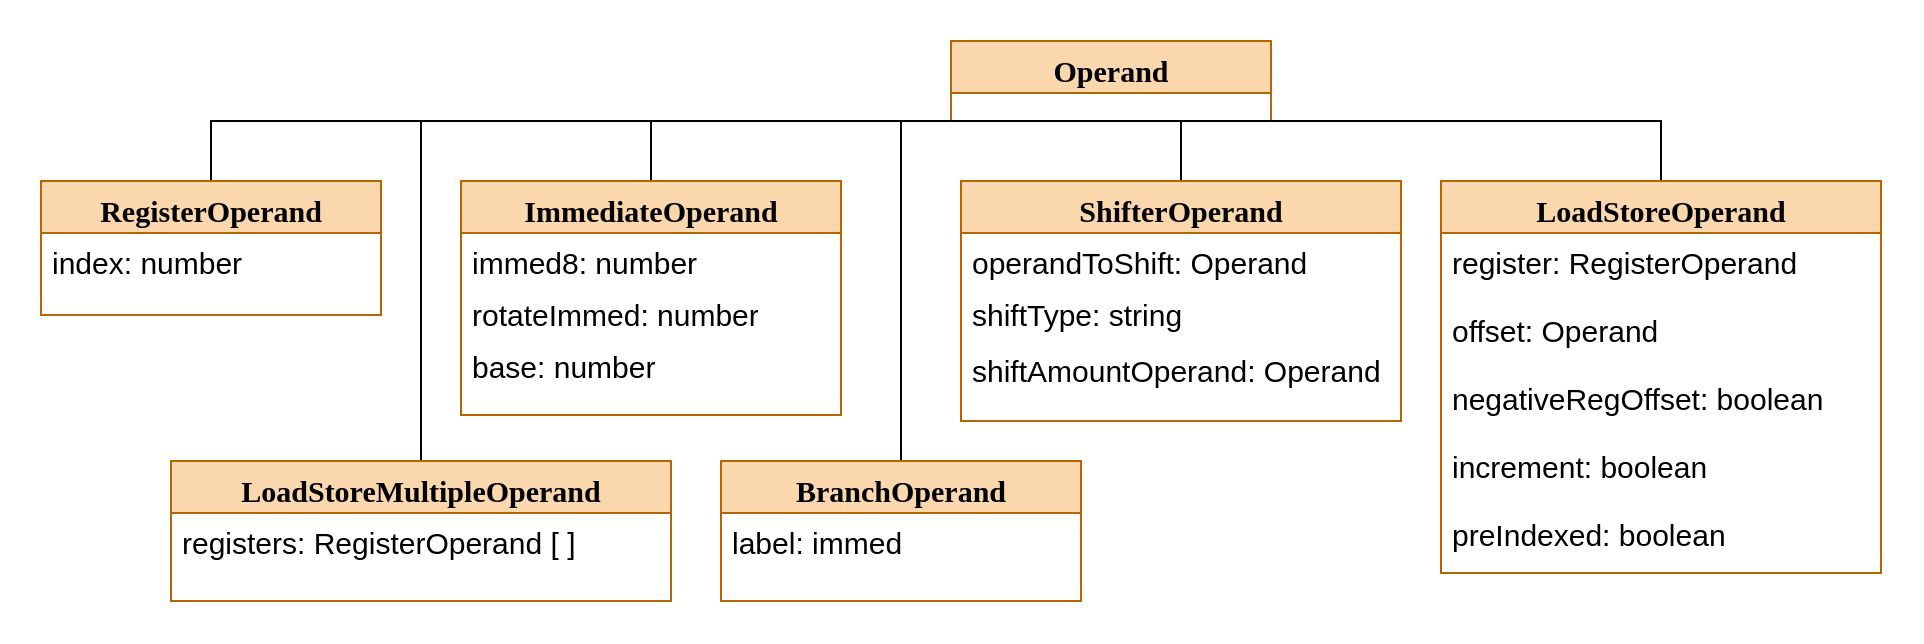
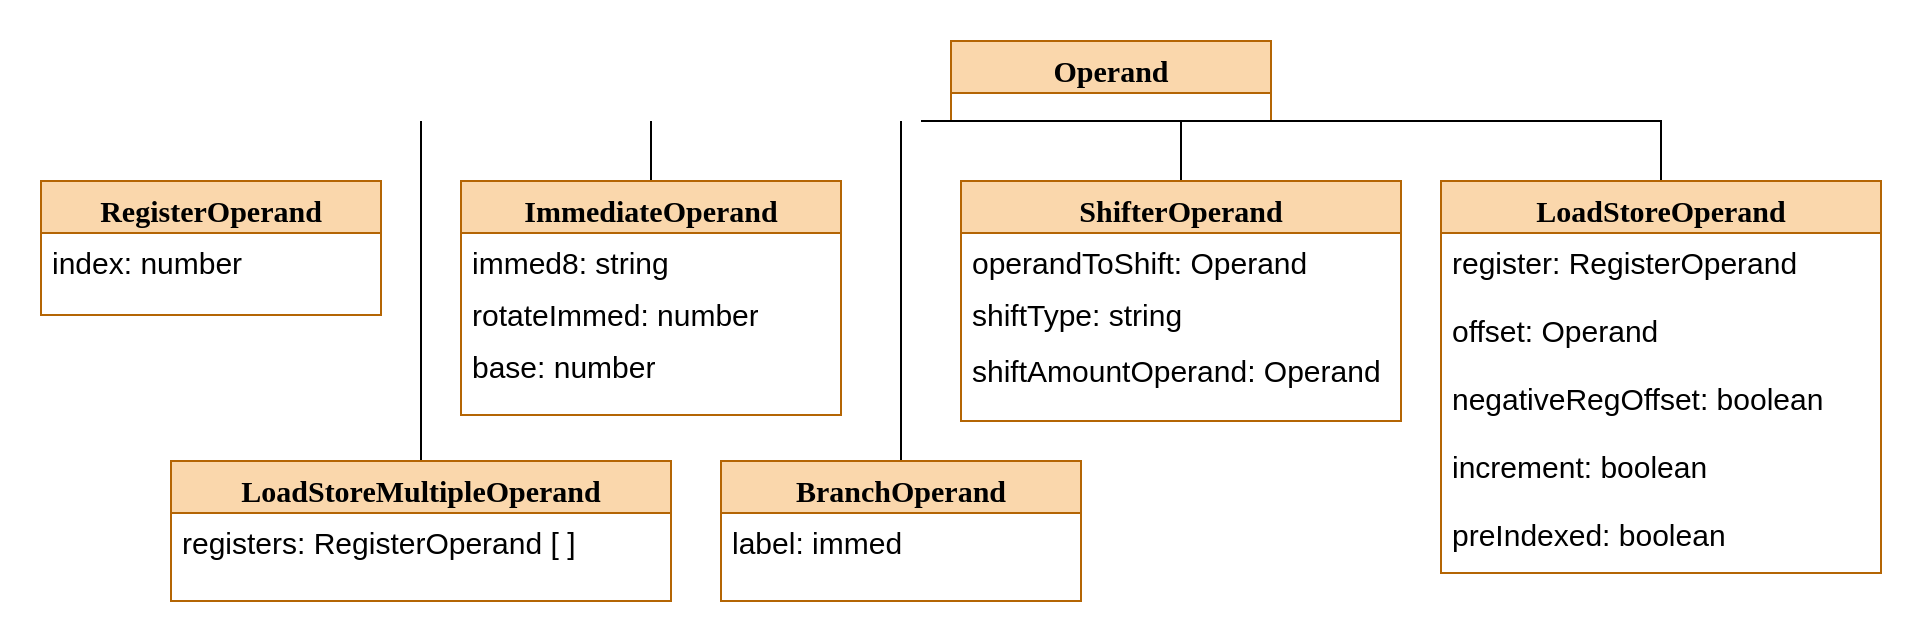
(536, 121) -> none
(579, 265) -> (575, 265)
